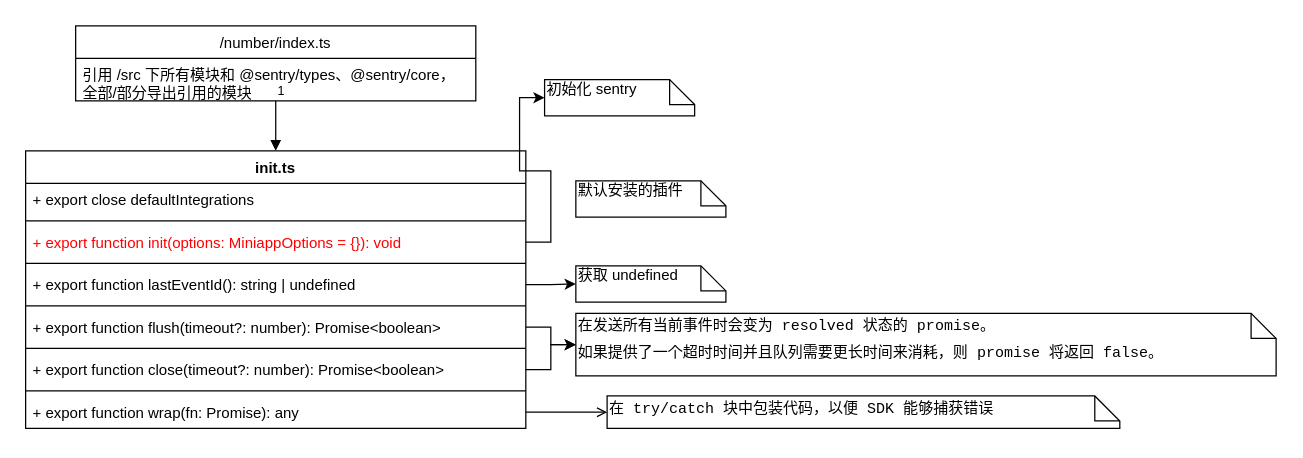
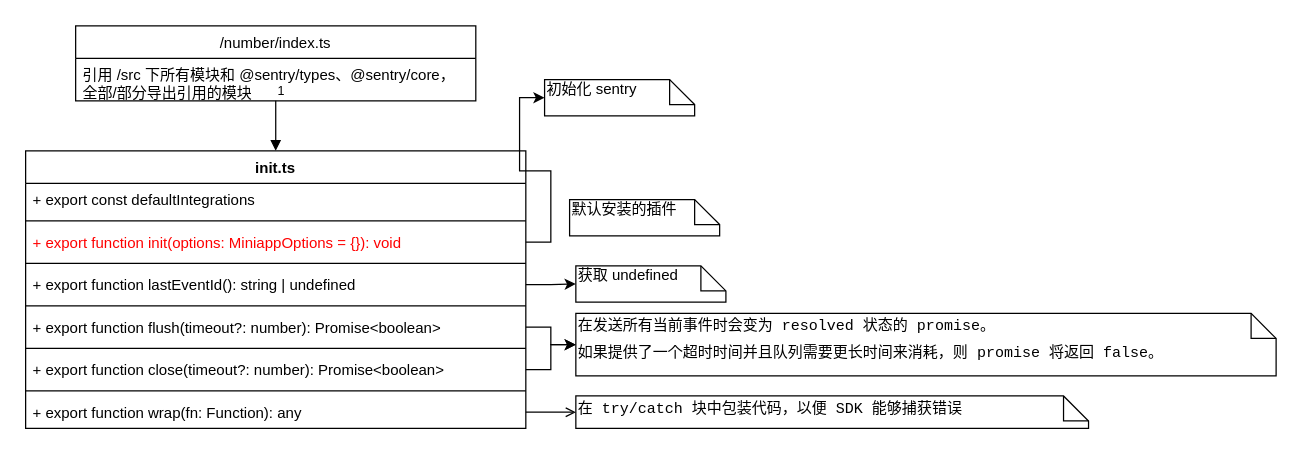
(651, 199) -> (644, 218)
(169, 200) -> (171, 200)
(863, 412) -> (832, 412)
(193, 413) -> (197, 413)
